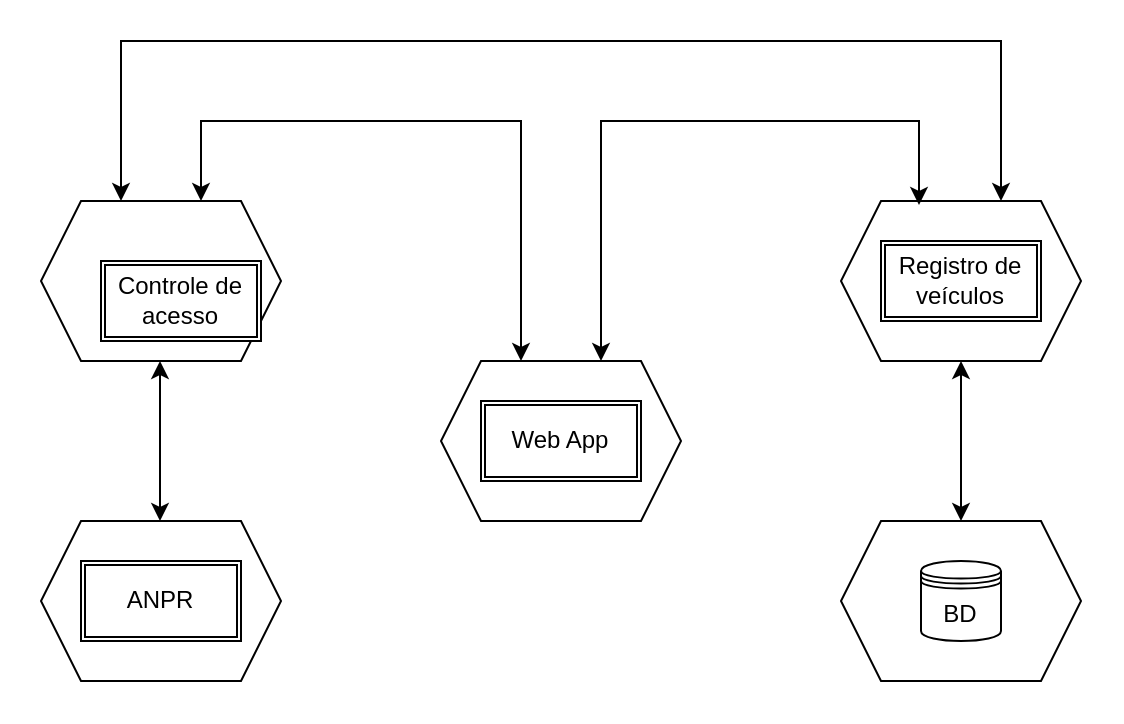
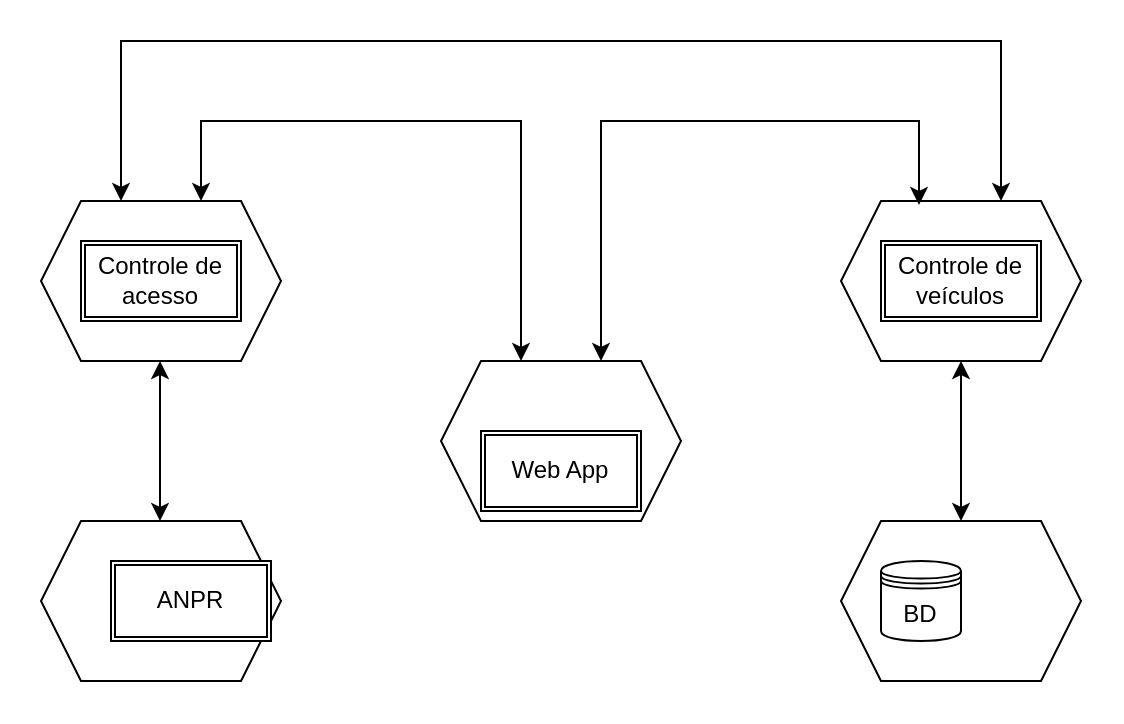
(961, 281) -> (961, 281)
(181, 301) -> (161, 281)
(561, 441) -> (561, 471)
(161, 601) -> (191, 601)
(961, 601) -> (921, 601)
